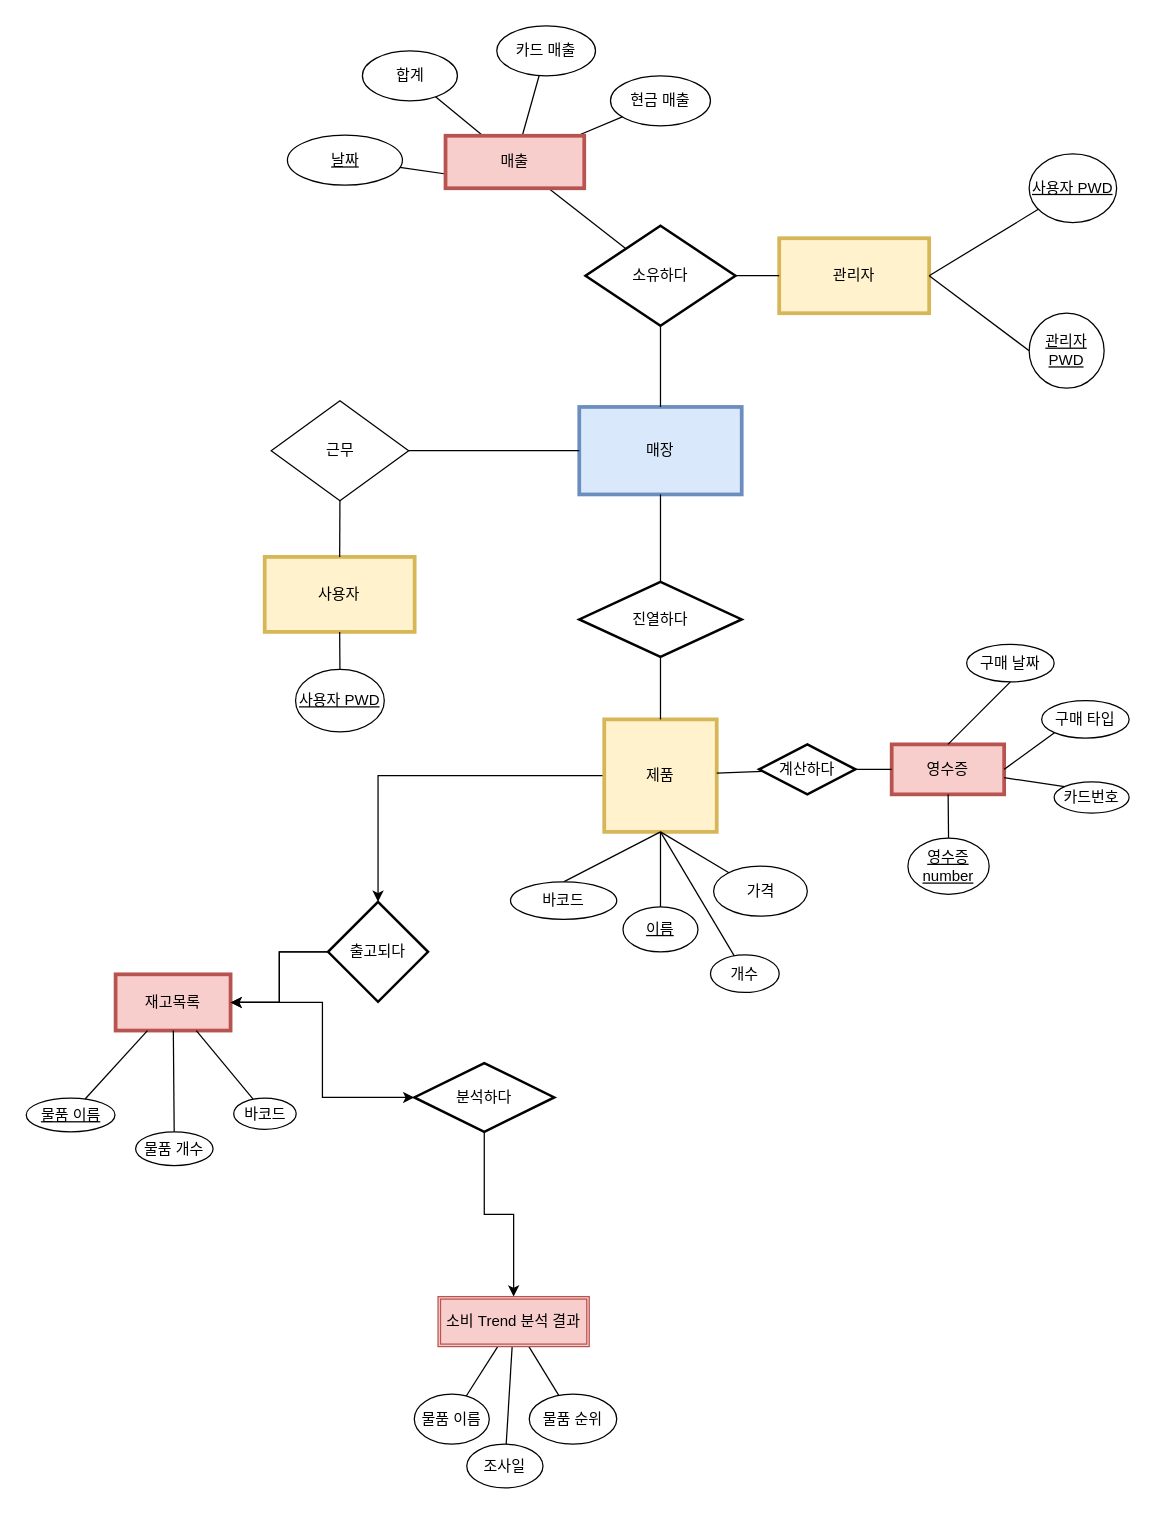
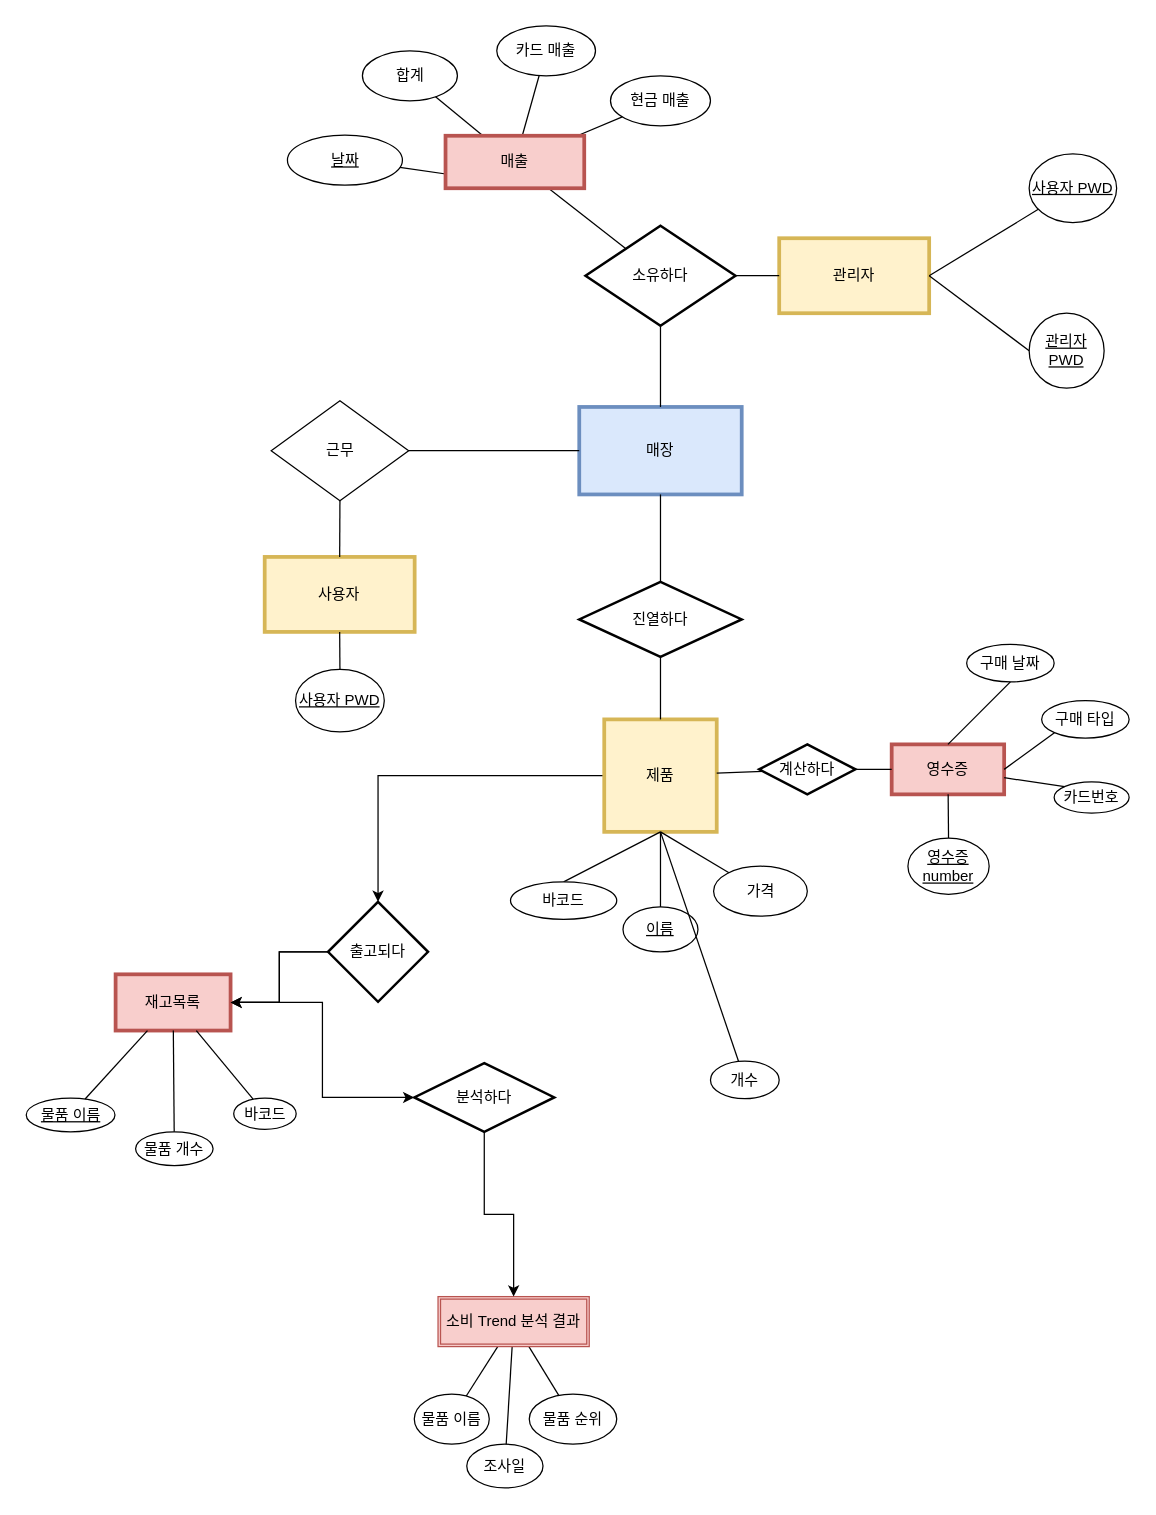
(745, 974) -> (745, 1080)
